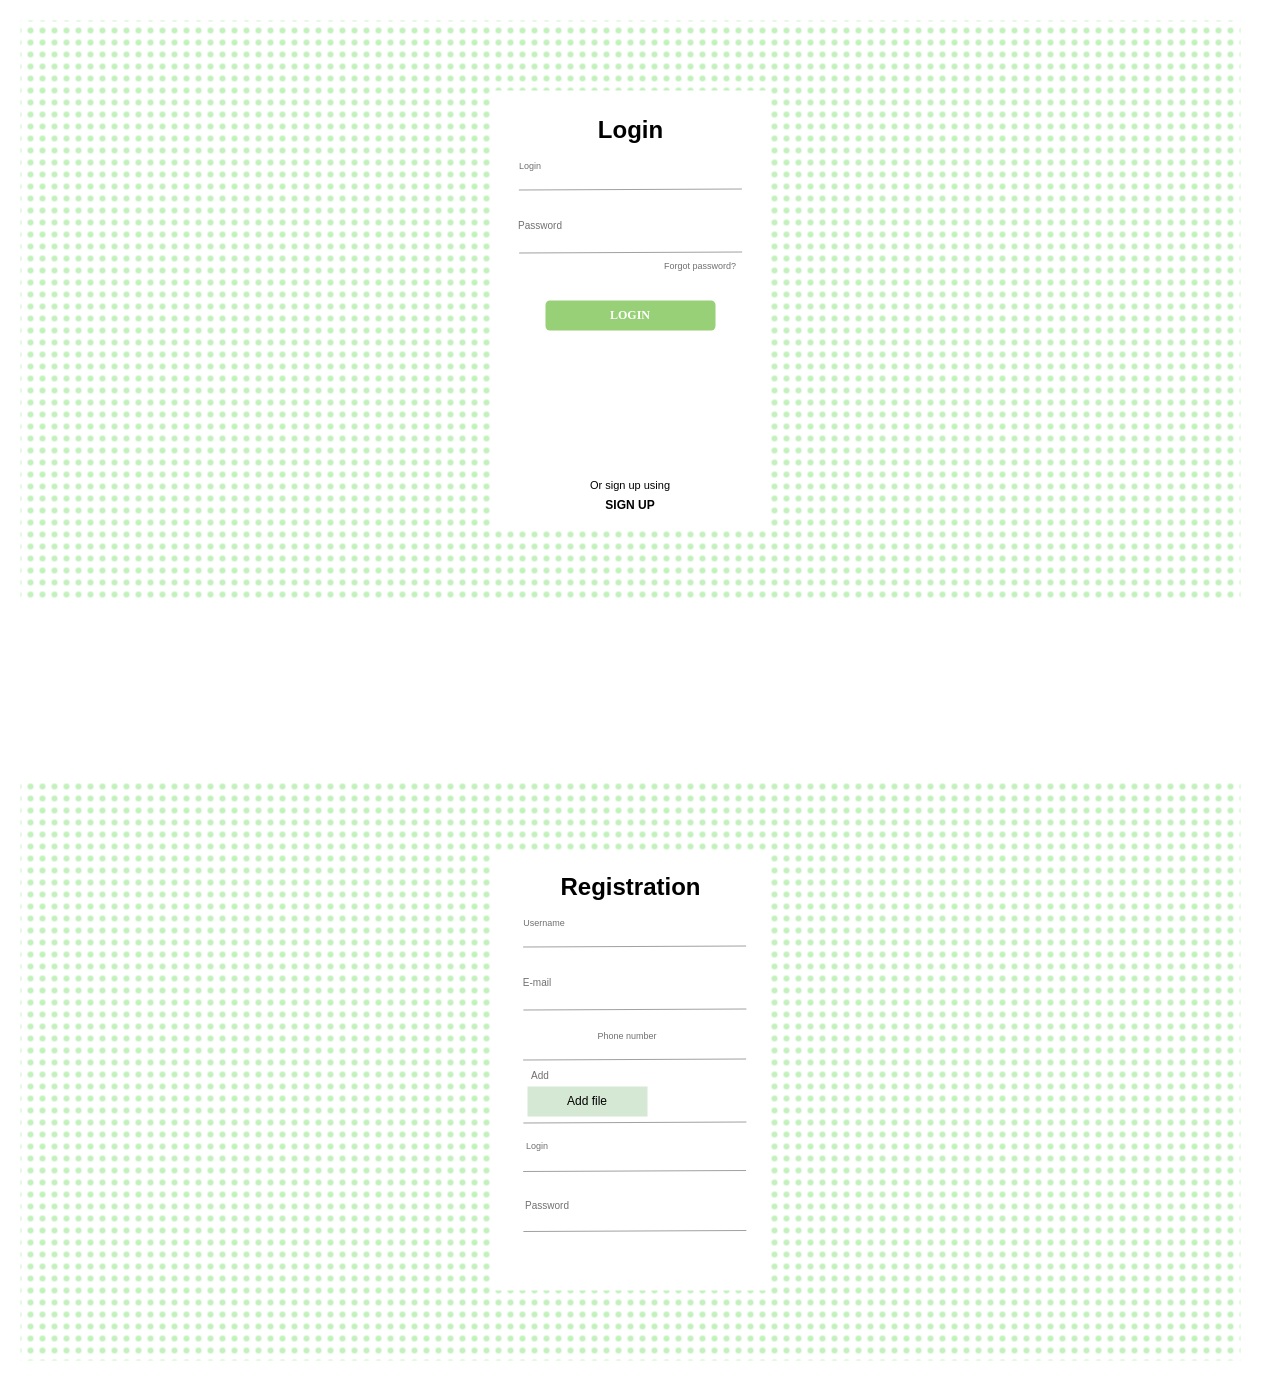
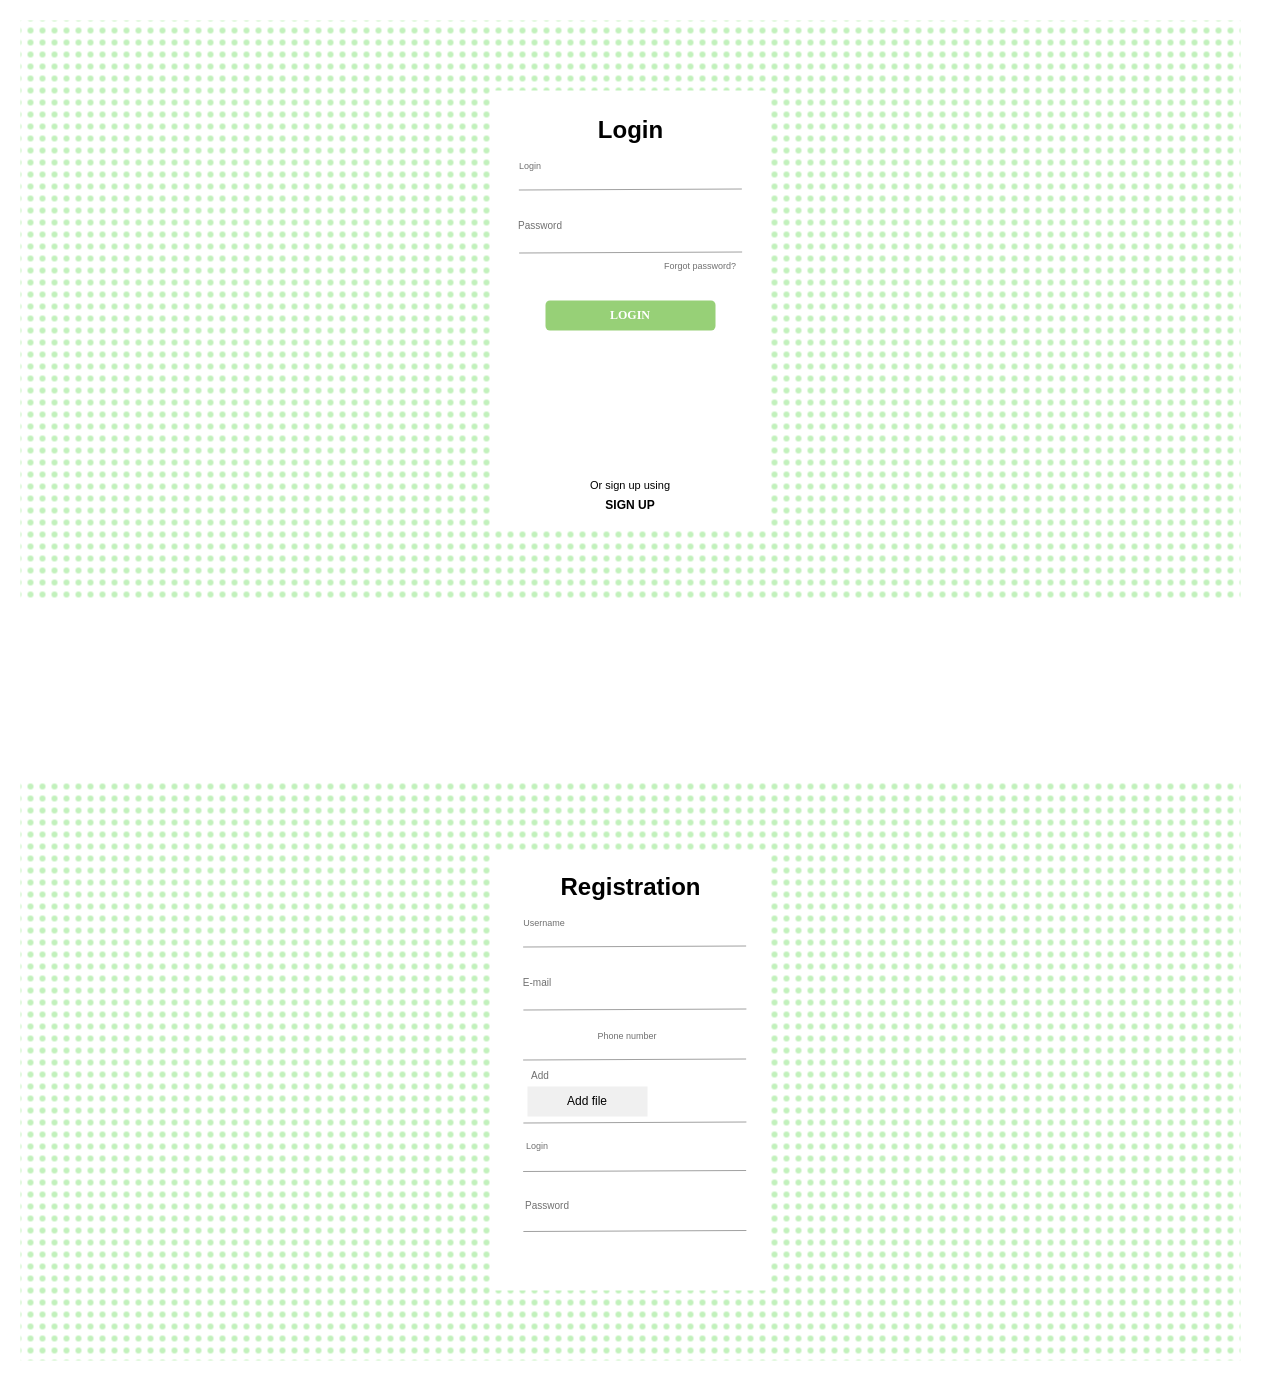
(588, 1102) -> (588, 1102)
